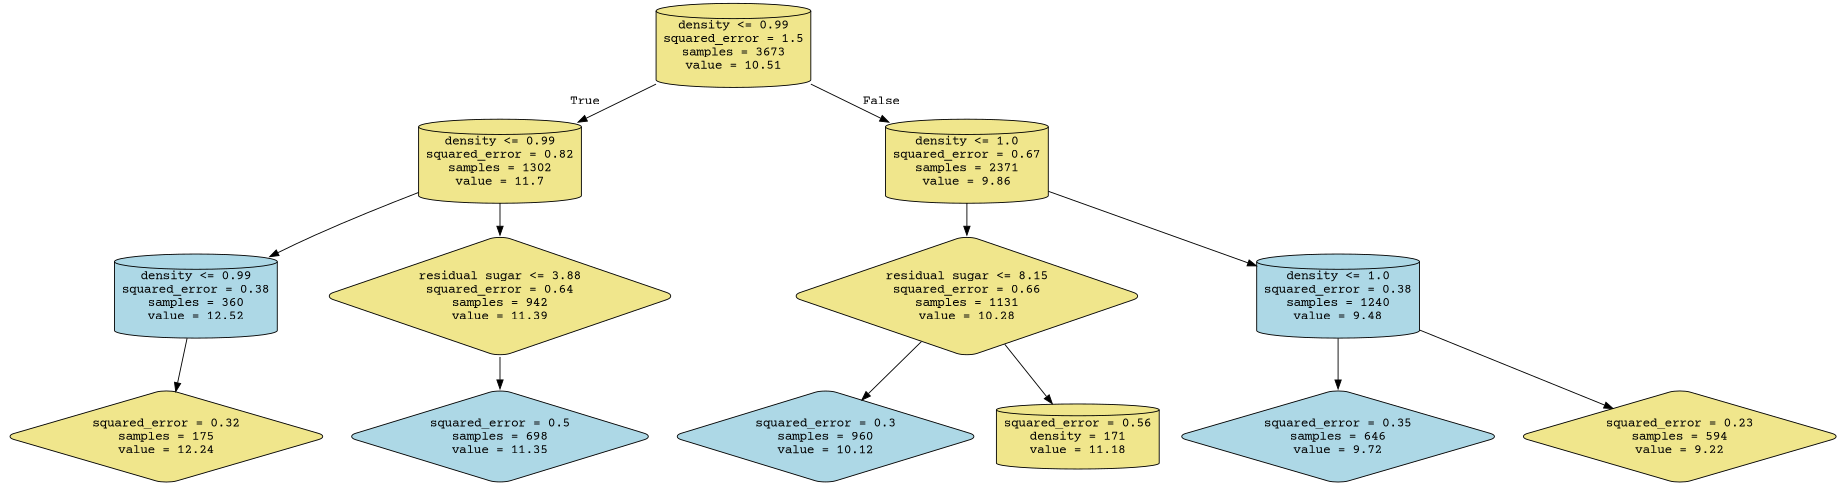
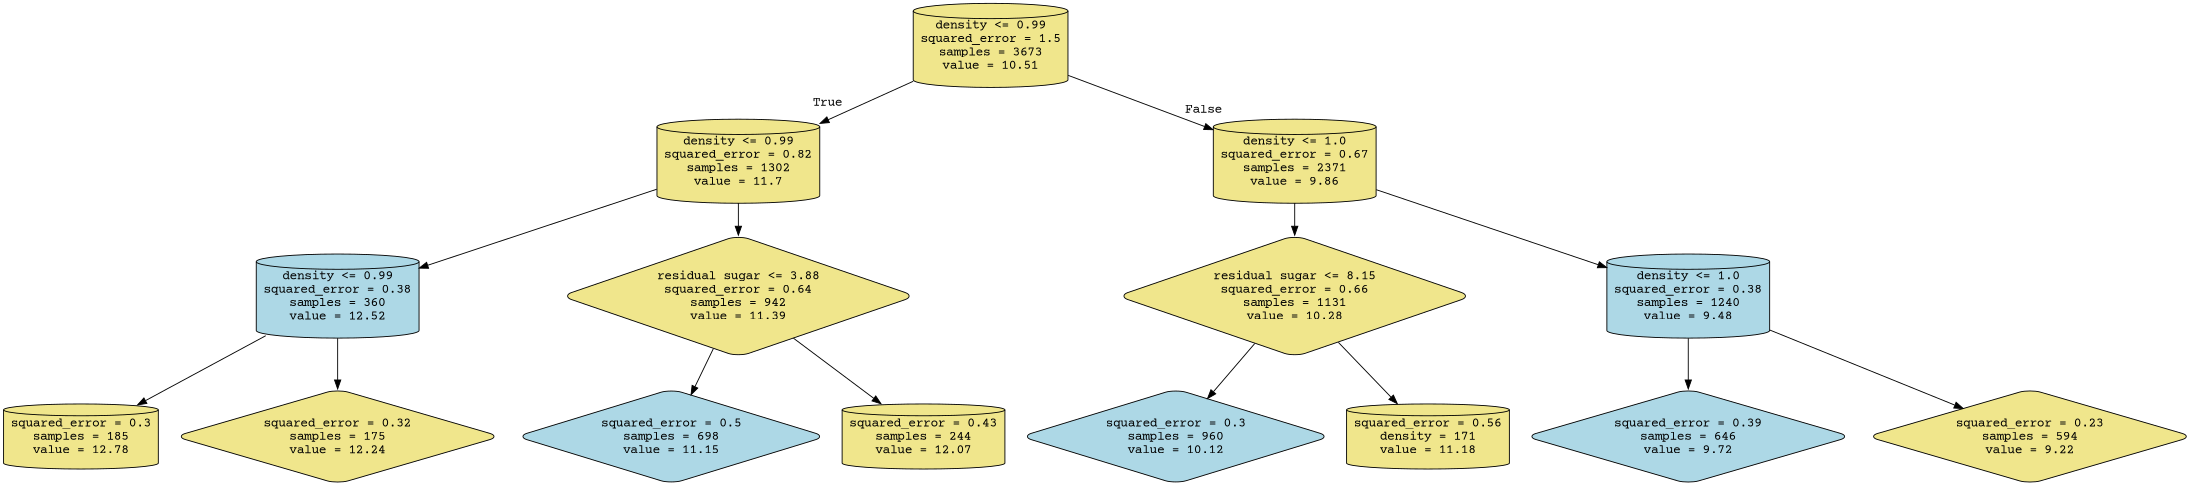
none -> (81, 436)
(500, 436) -> (671, 436)
none -> (924, 436)
(1338, 436) -> (1688, 436)
